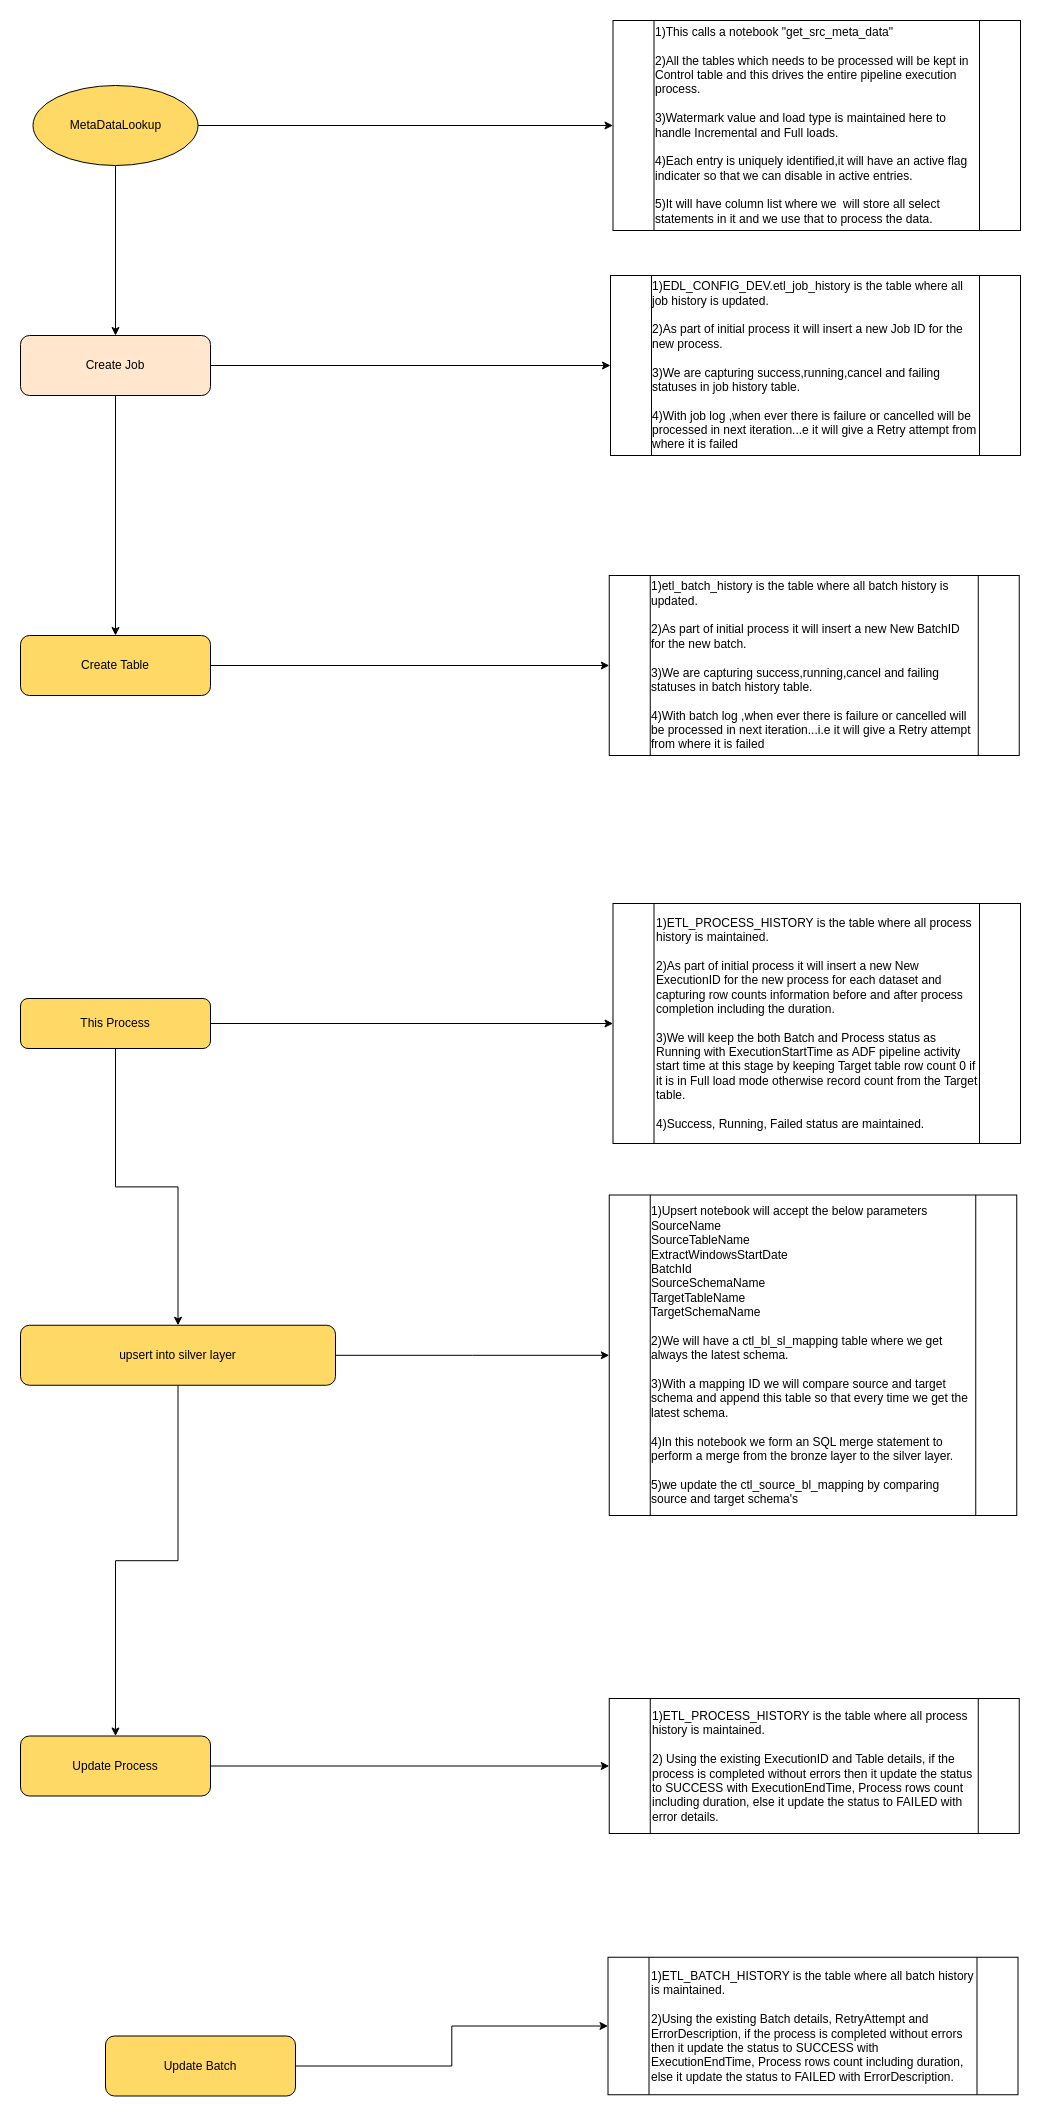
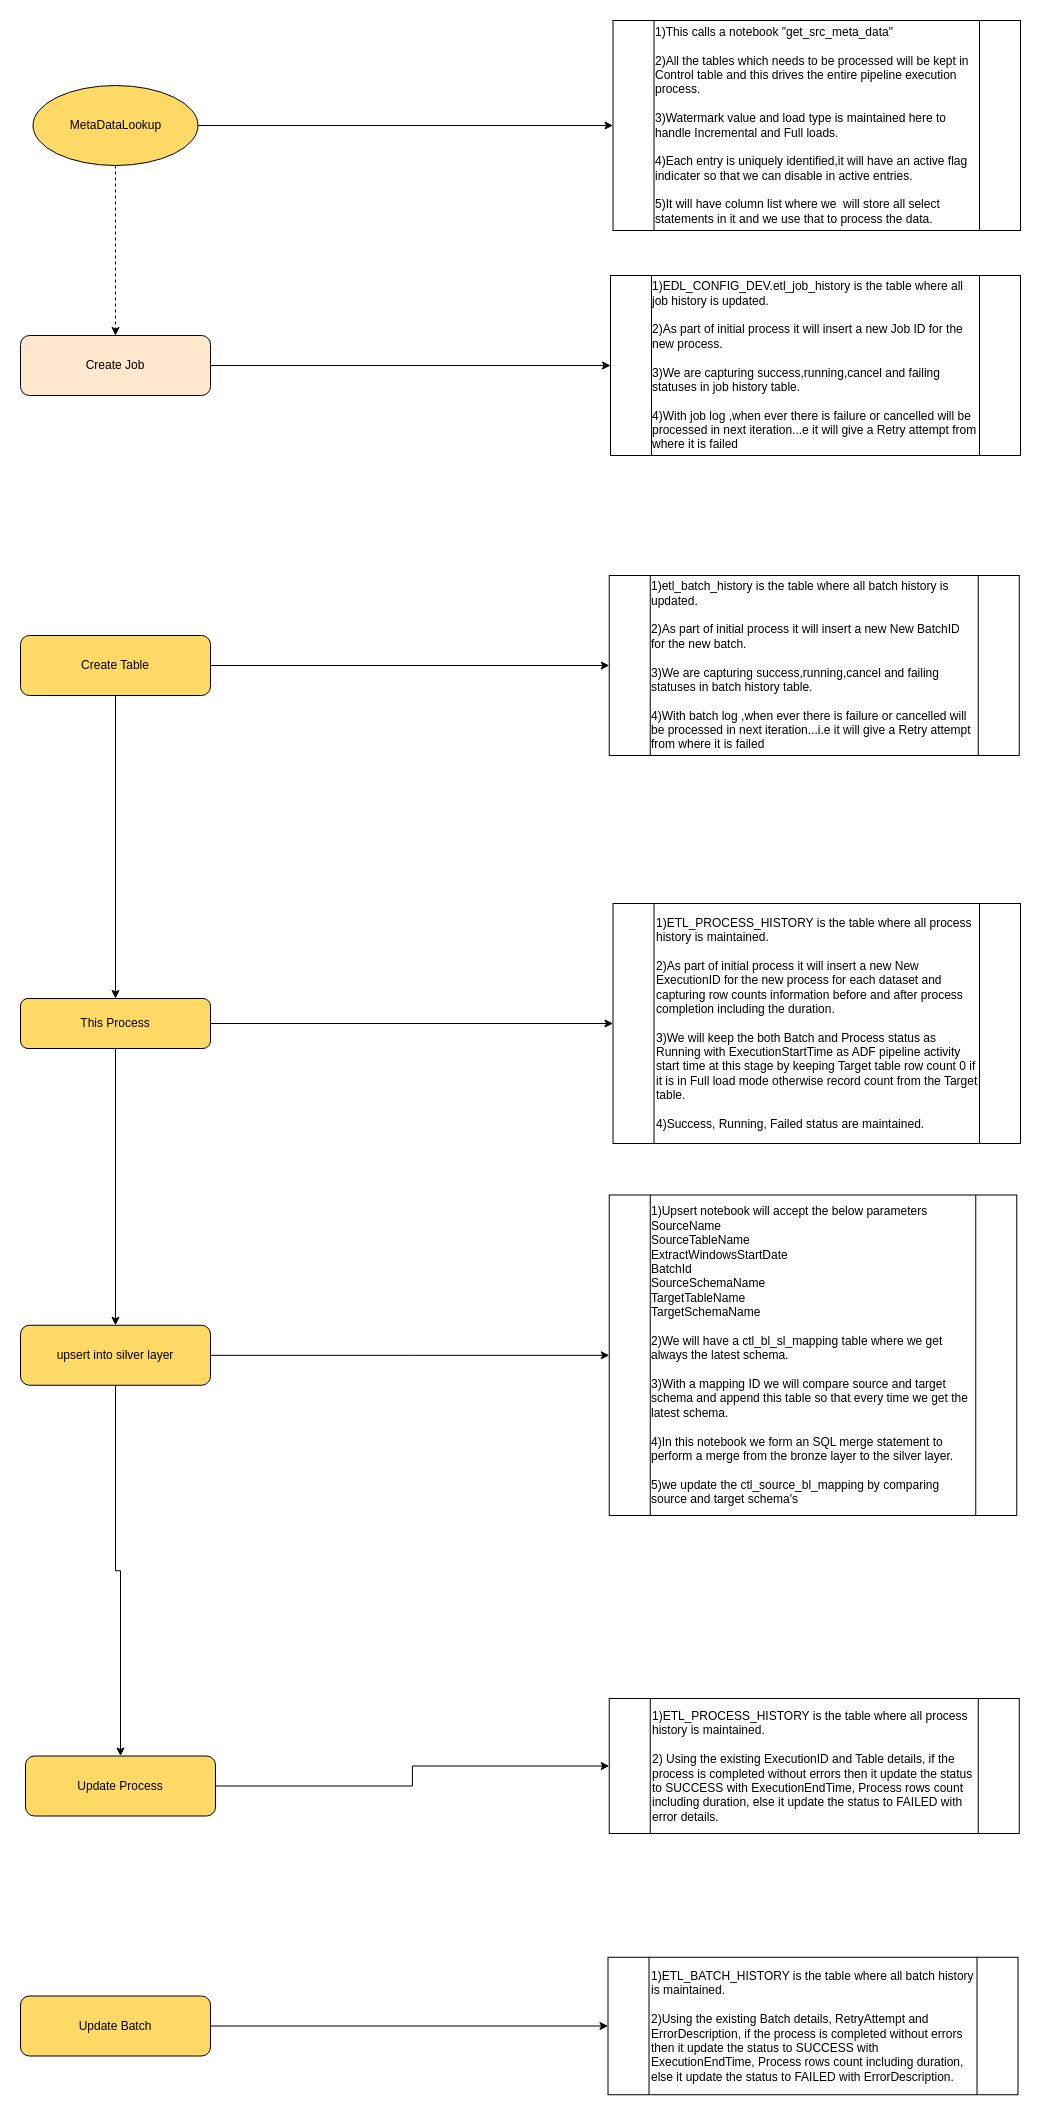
(116, 247) -> (116, 247)
(116, 512) -> none
none -> (116, 844)
(178, 1355) -> (116, 1355)
(116, 1766) -> (121, 1786)
(201, 2066) -> (116, 2026)
